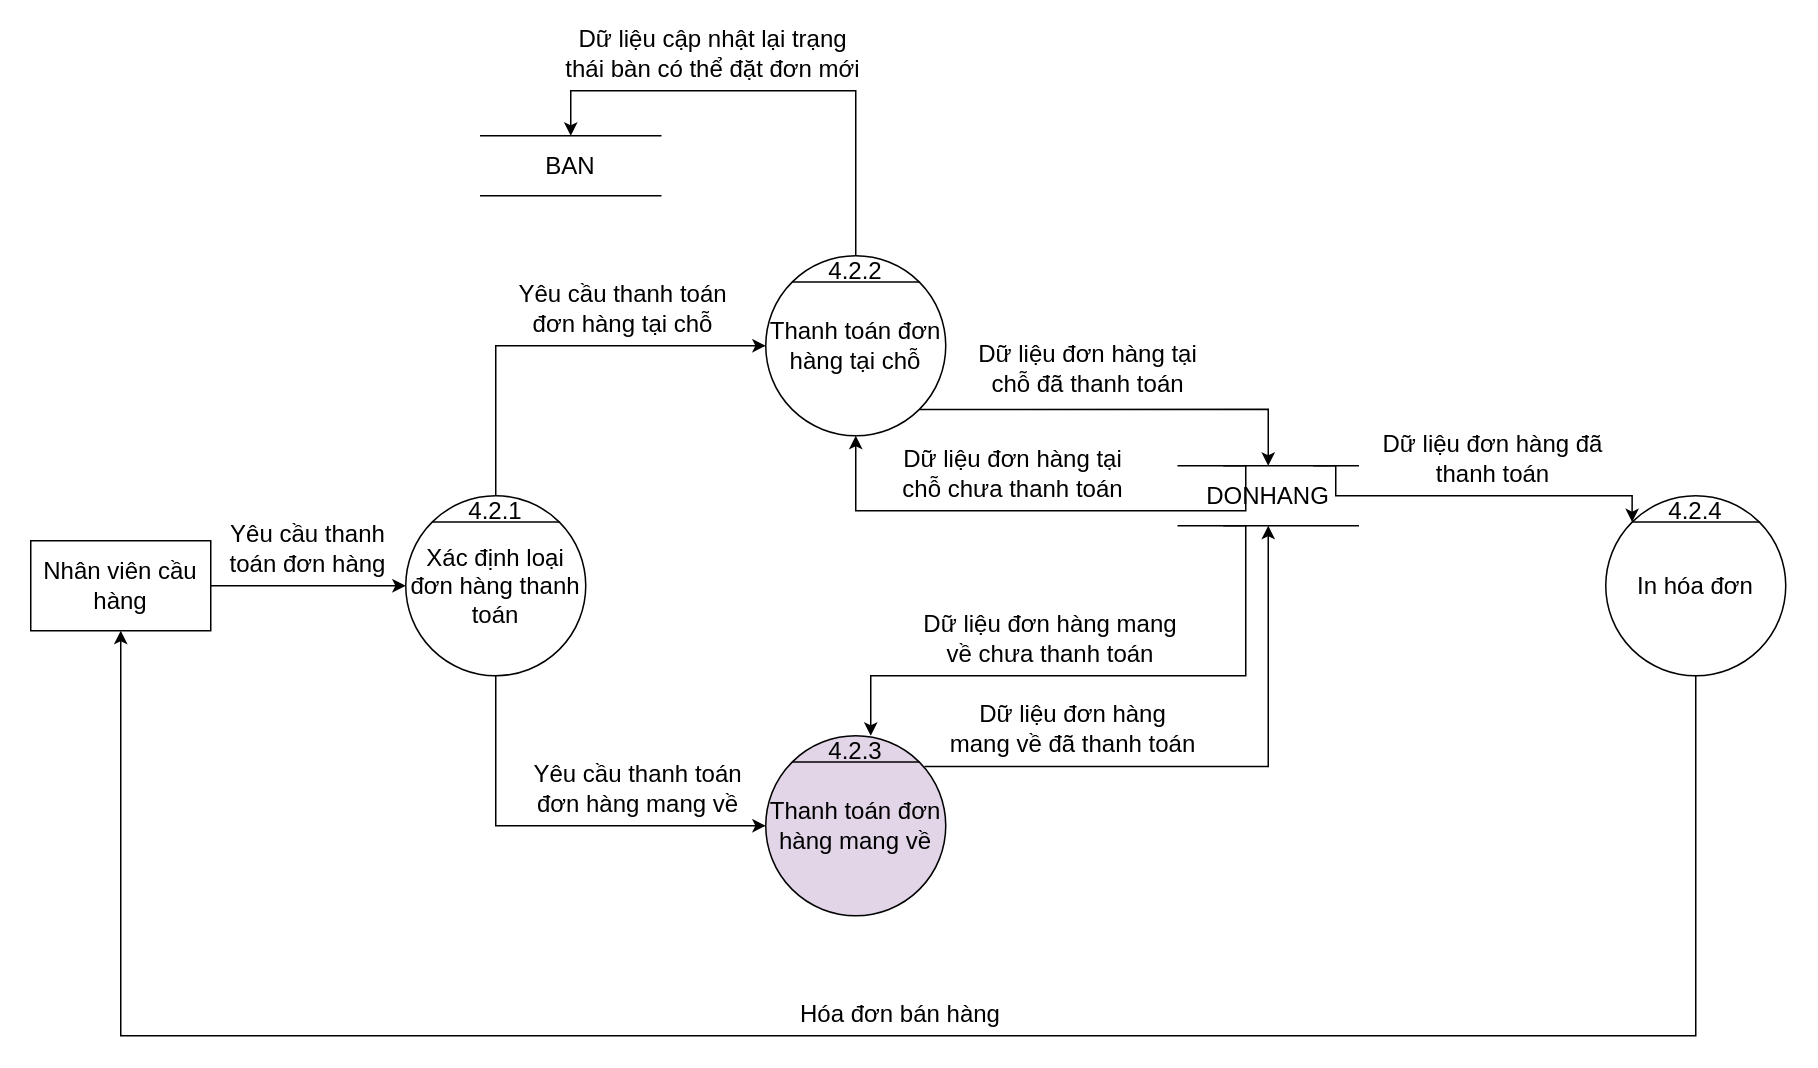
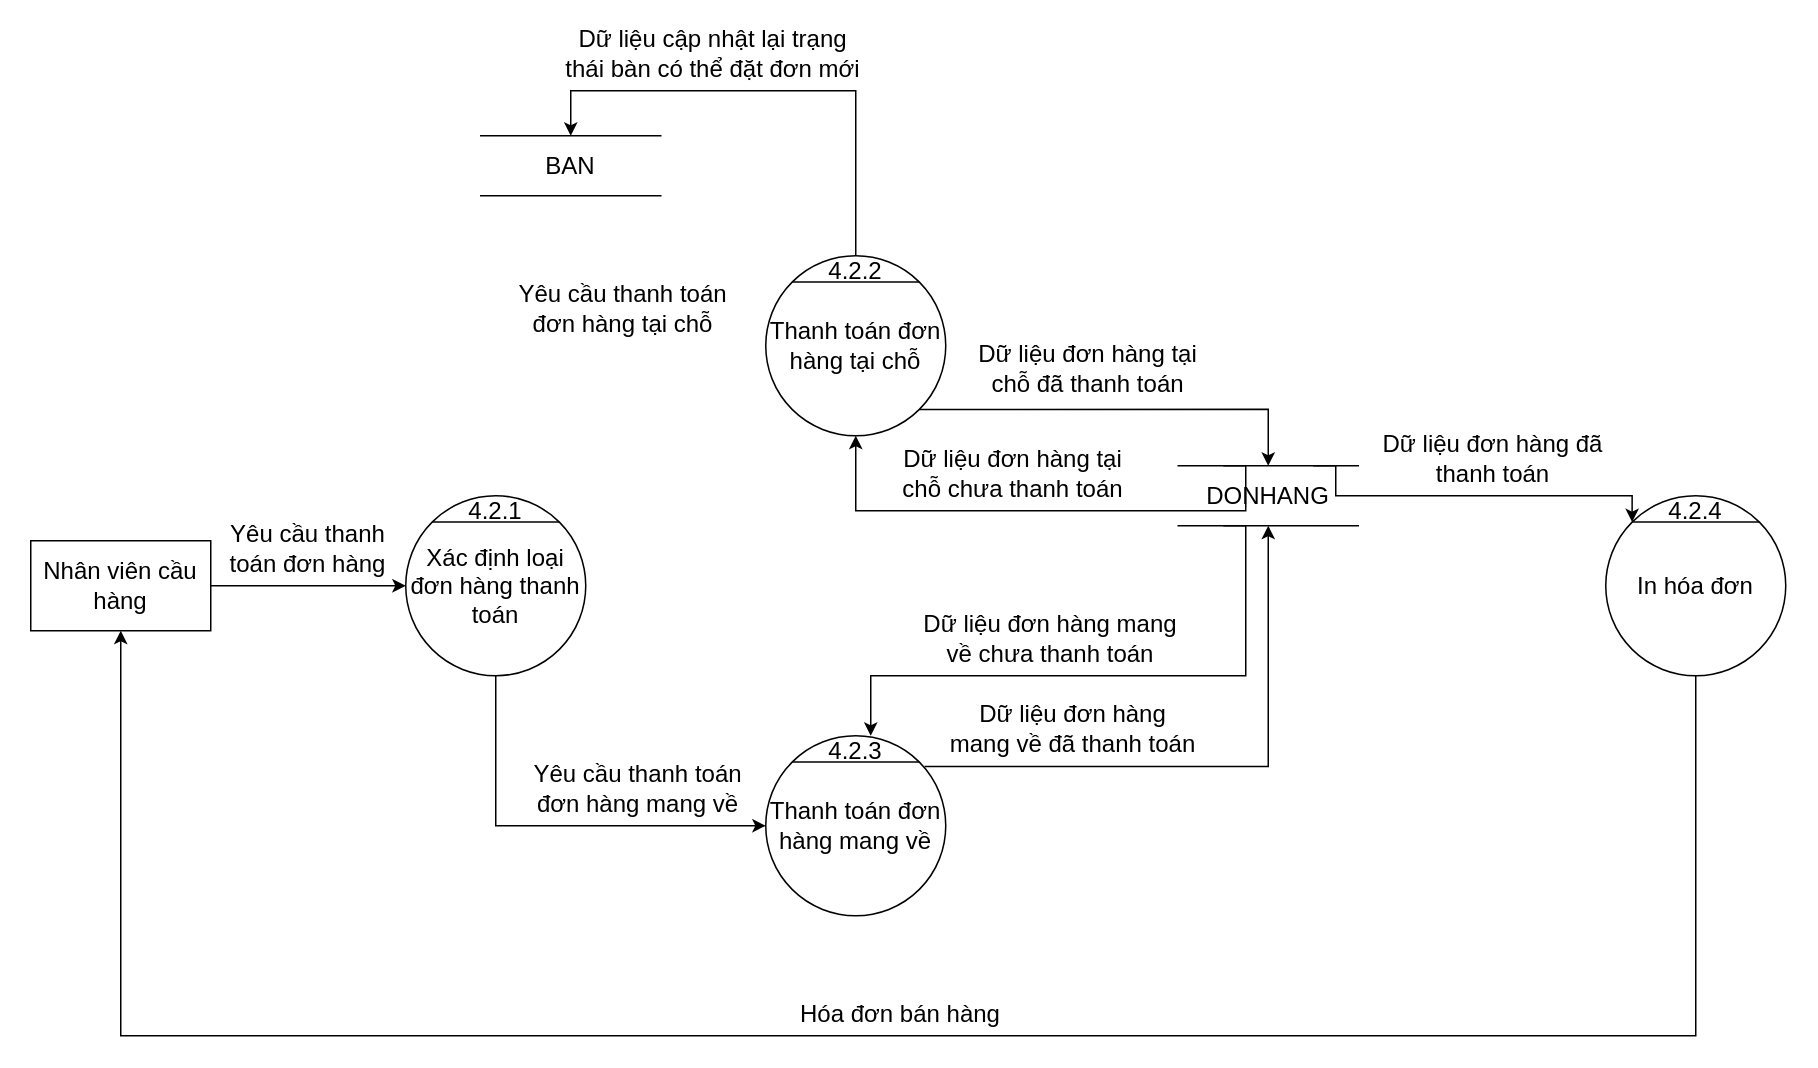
(551, 346) -> none
(856, 826) -> (856, 826)
